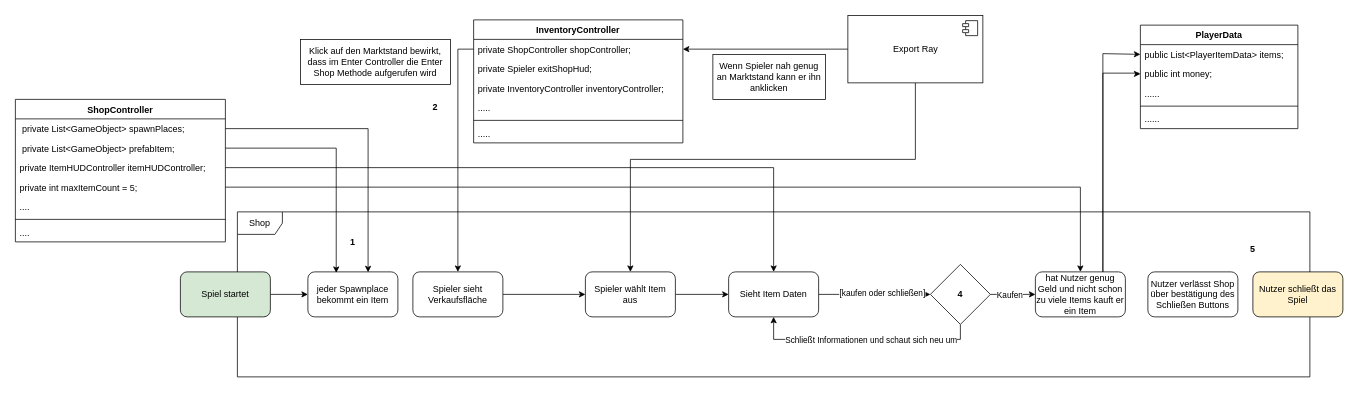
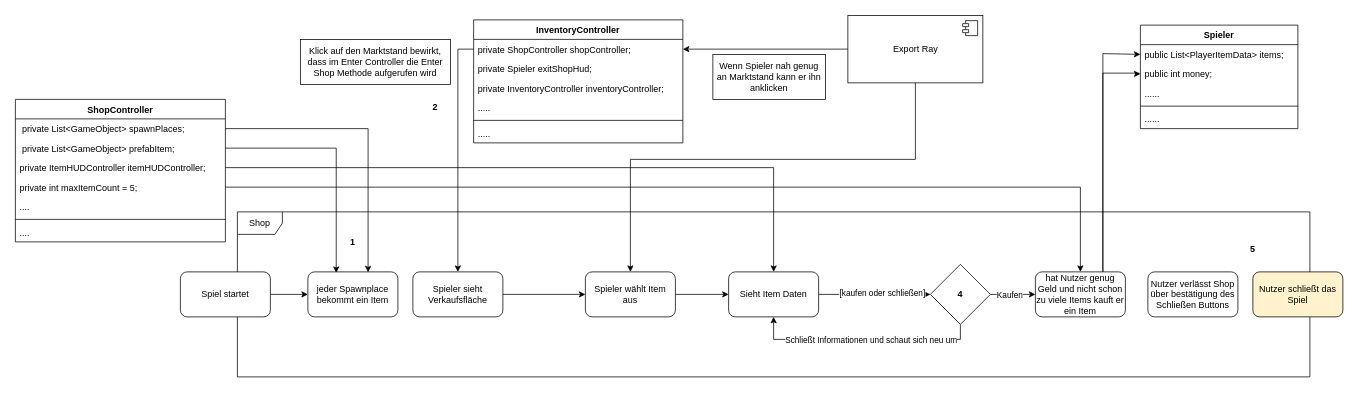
(1219, 35) -> (1219, 35)
(225, 294) -> (225, 294)
